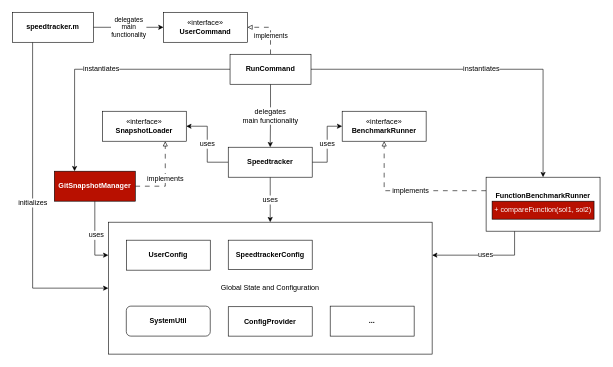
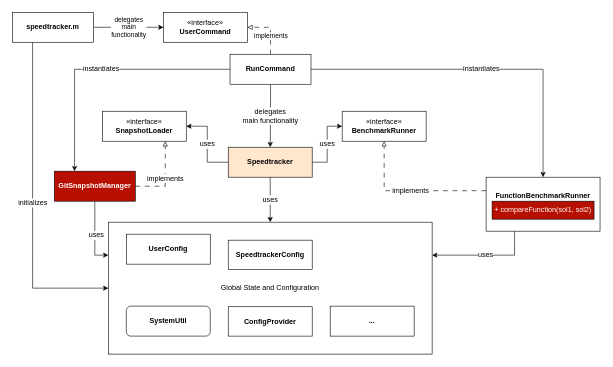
(270, 162) -> (270, 162)
(168, 255) -> (168, 249)
